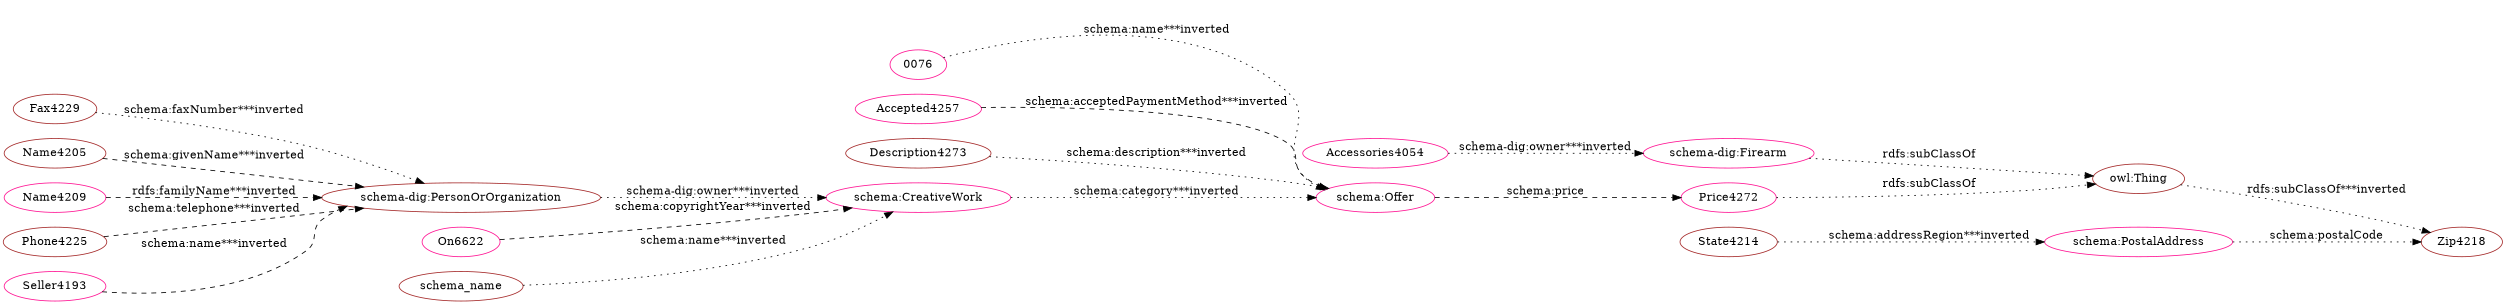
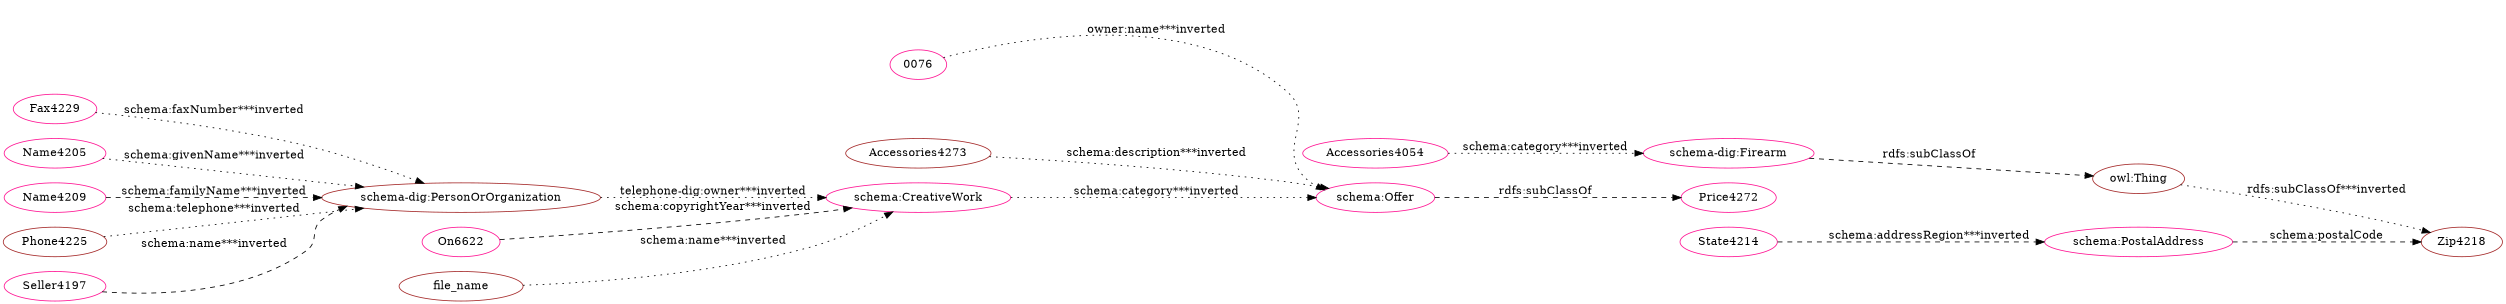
(1157, 30) -> (1157, 30)
(55, 109) -> (55, 109)
(918, 109) -> none
(1546, 147) -> (1546, 147)
(55, 153) -> (55, 153)
(918, 153) -> (918, 153)
(1947, 167) -> (1947, 167)
(229, 172) -> (229, 172)
(214, 191) -> (214, 191)
(713, 191) -> (713, 191)
(1546, 191) -> (1546, 191)
(1932, 195) -> none
(230, 223) -> (230, 223)
(1729, 242) -> (1729, 242)
(1907, 242) -> (1907, 242)
(2323, 242) -> (2323, 242)
(55, 286) -> (55, 286)
(461, 286) -> (461, 286)
